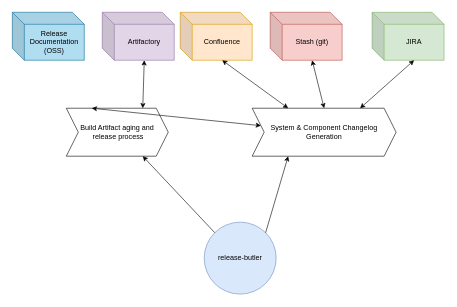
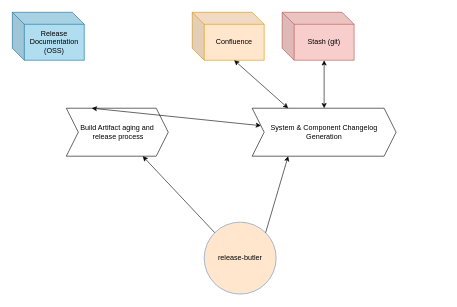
(138, 36) -> none
(216, 36) -> (228, 36)
(306, 36) -> (318, 36)
(408, 36) -> none
(144, 84) -> none
(387, 84) -> none
(240, 258) -> (240, 258)
